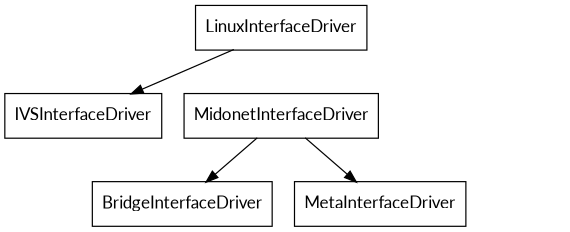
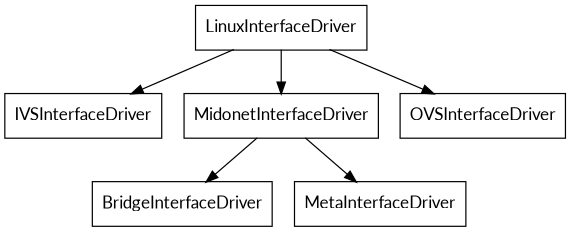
none -> (281, 66)
none -> (483, 116)
